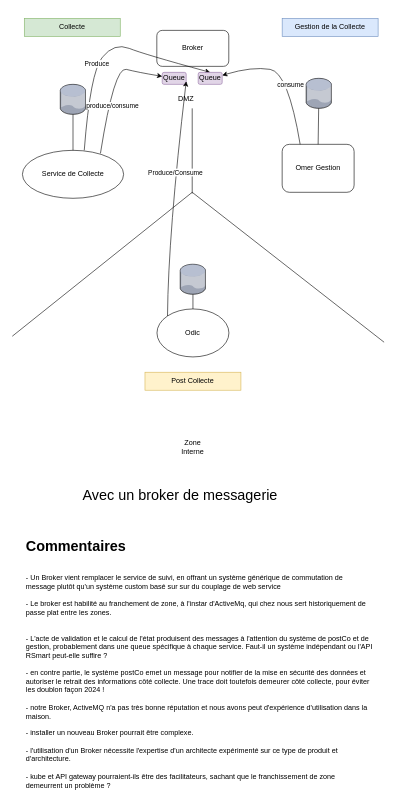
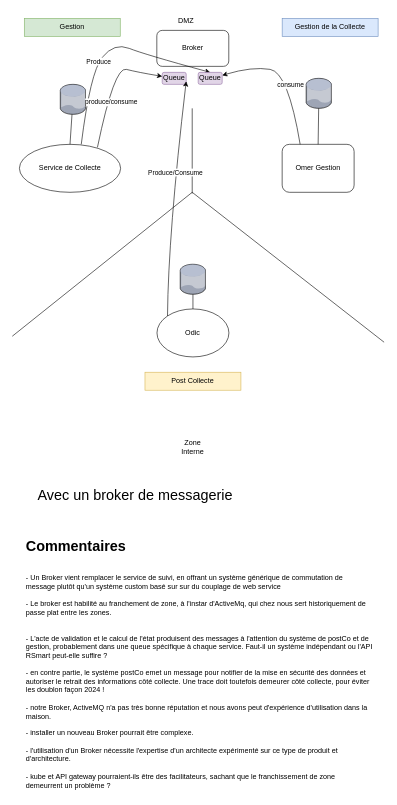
(72, 27) -> (72, 27)
(186, 99) -> (186, 21)
(73, 174) -> (70, 168)
(180, 495) -> (135, 495)
